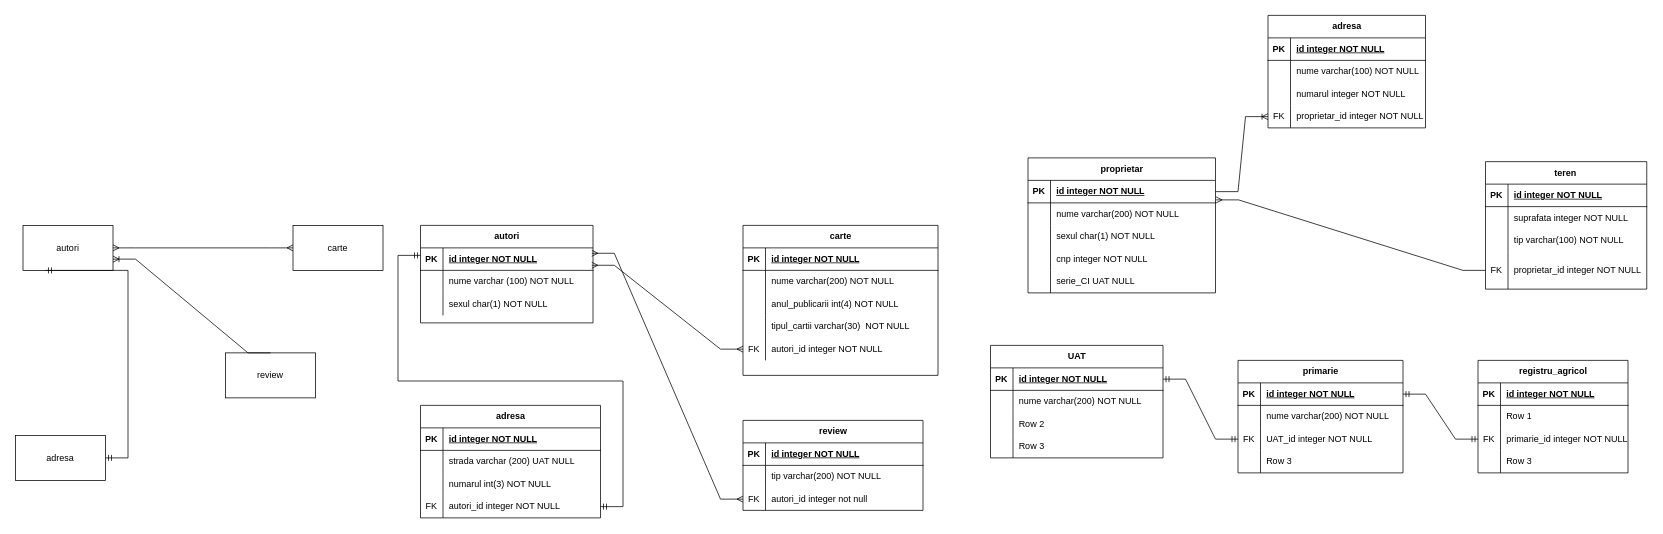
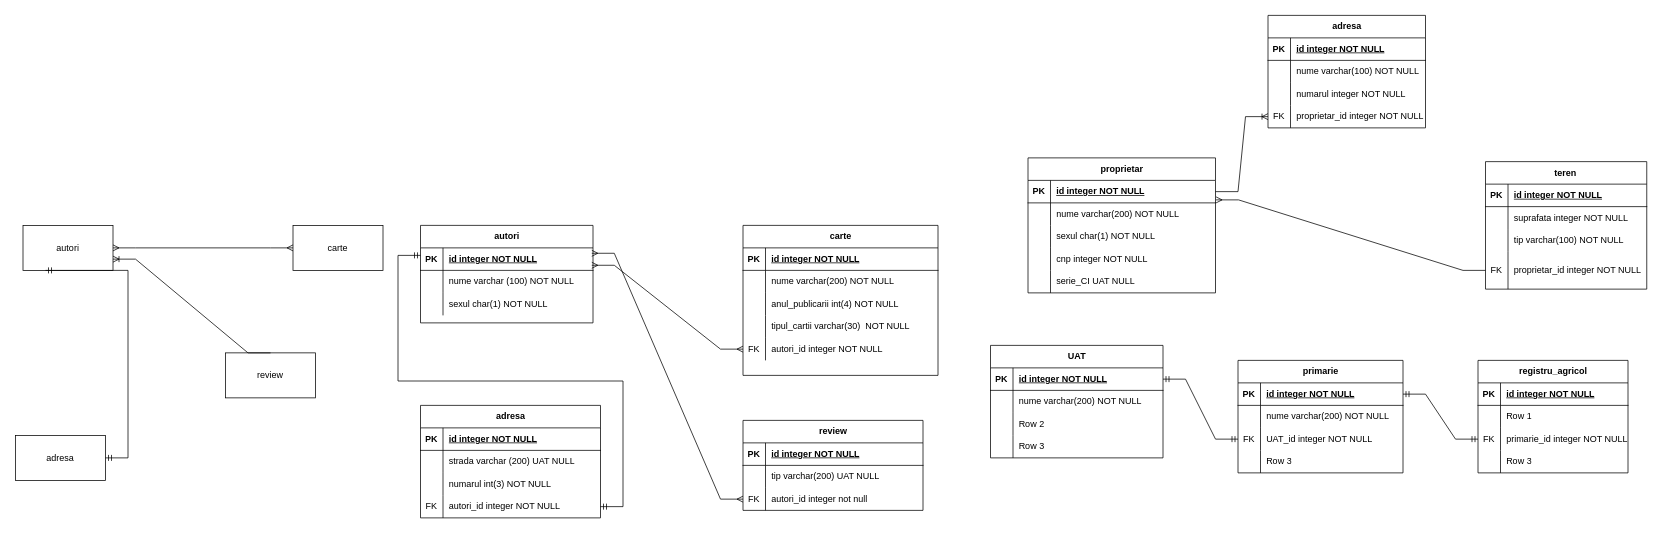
(830, 477) -> (830, 477)
